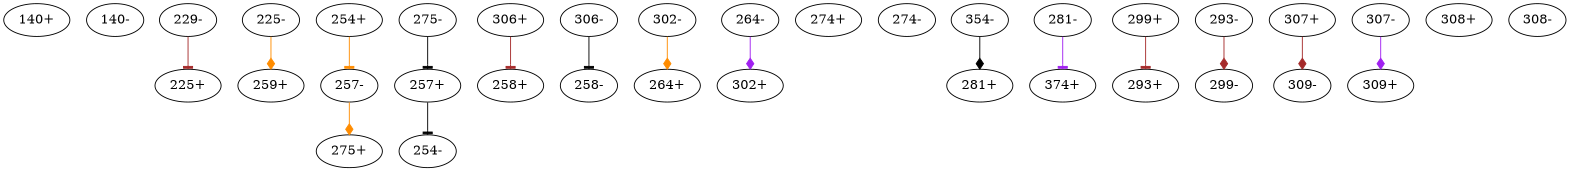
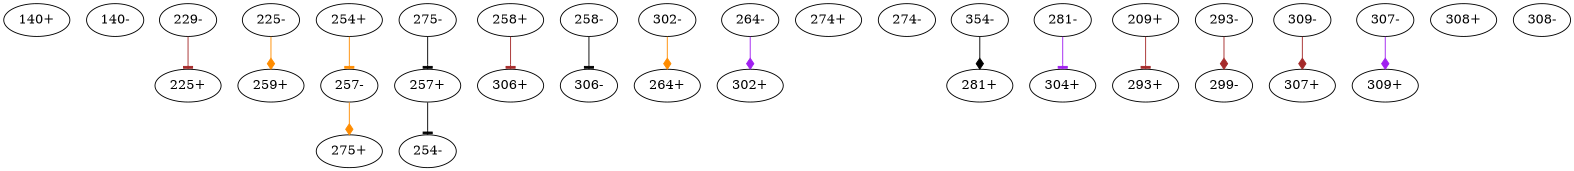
(1146, 20) -> (1146, 20)
(1302, 47) -> (1302, 47)
(511, 51) -> (511, 51)
(589, 51) -> (589, 51)
(1063, 86) -> (1063, 86)
